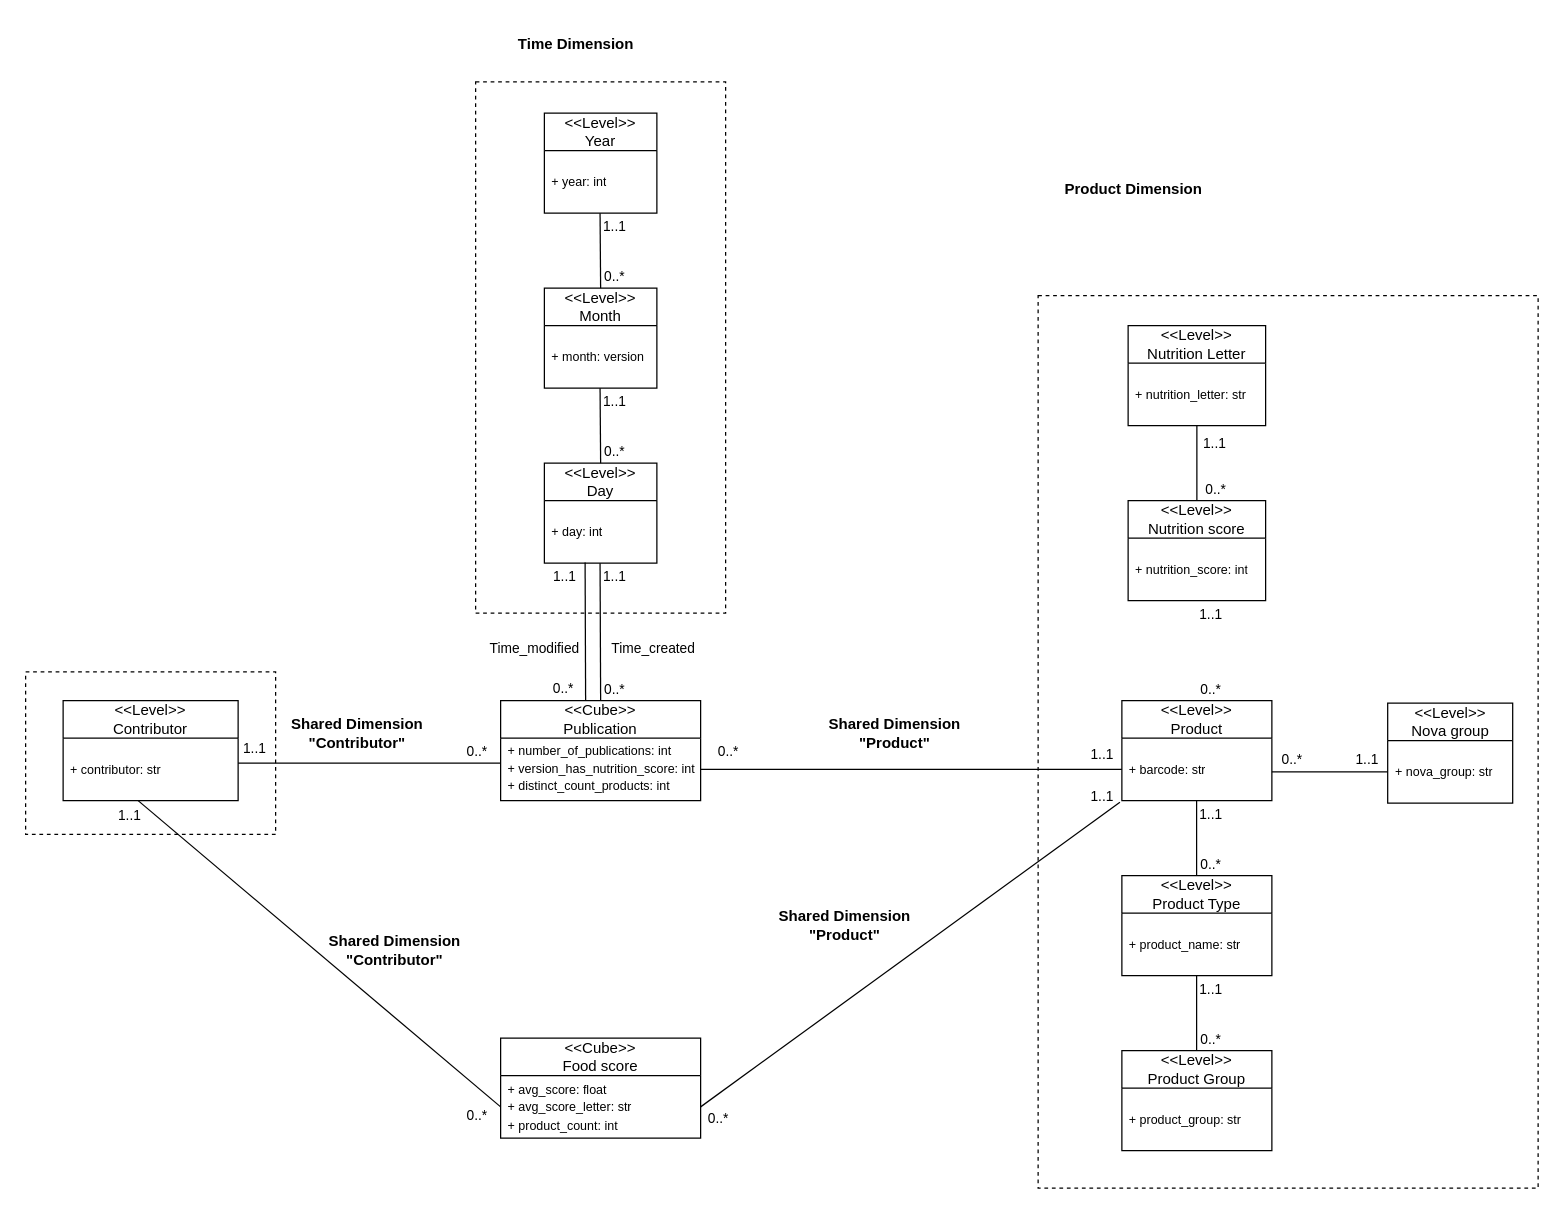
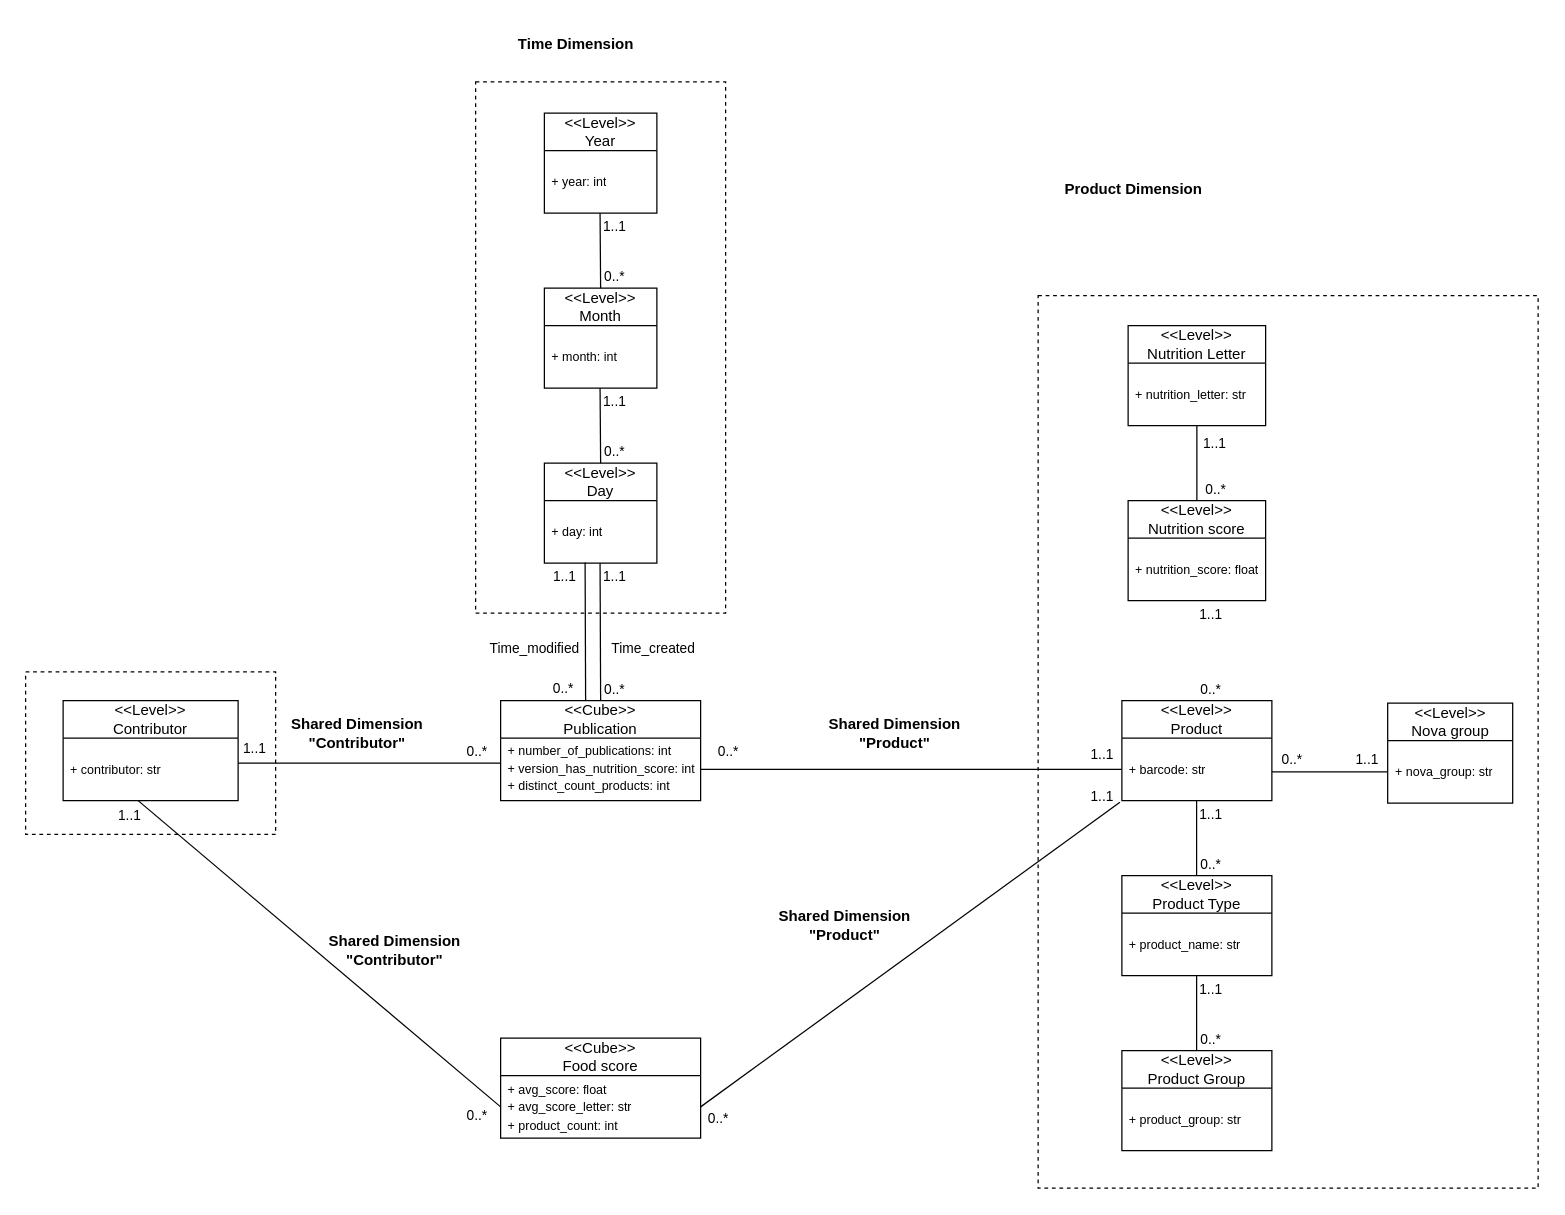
(602, 357) -> (594, 357)
(1198, 569) -> (1198, 569)
